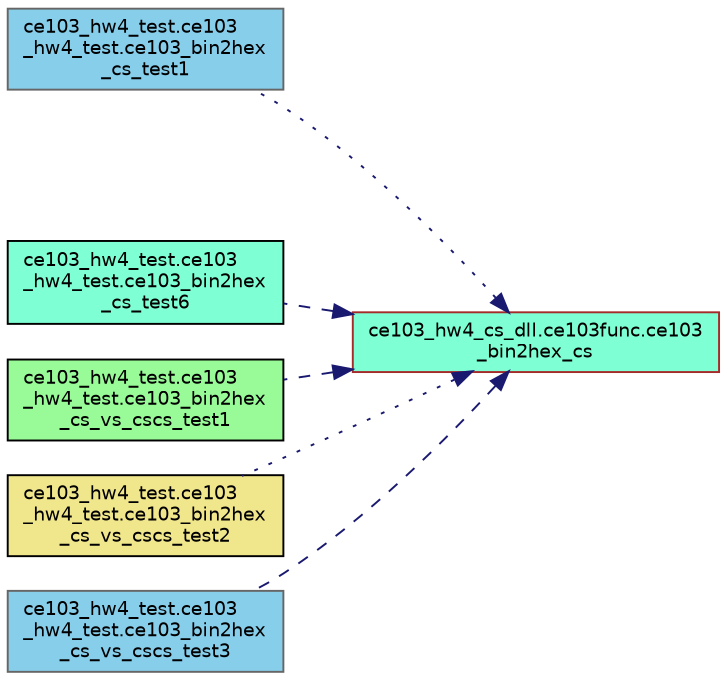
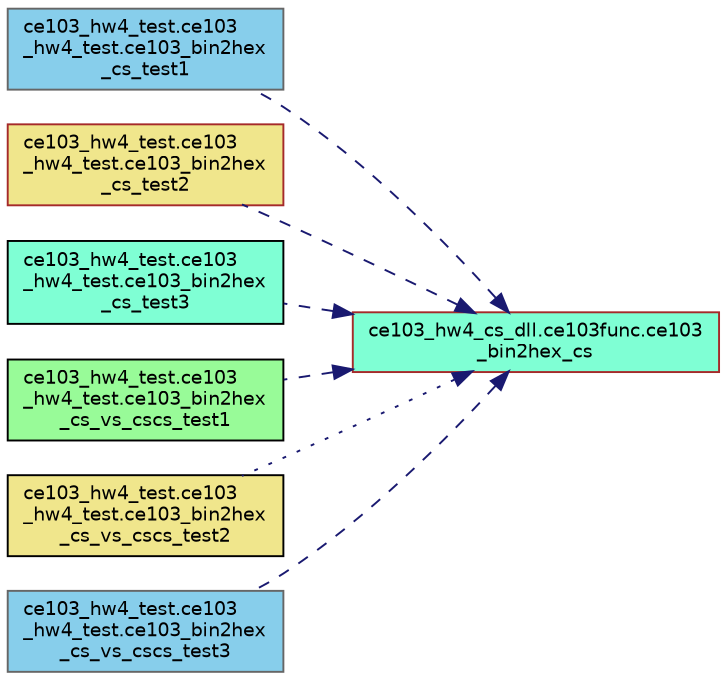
none -> (146, 165)
(382, 184) -> (382, 184)
(146, 282) -> (146, 282)
